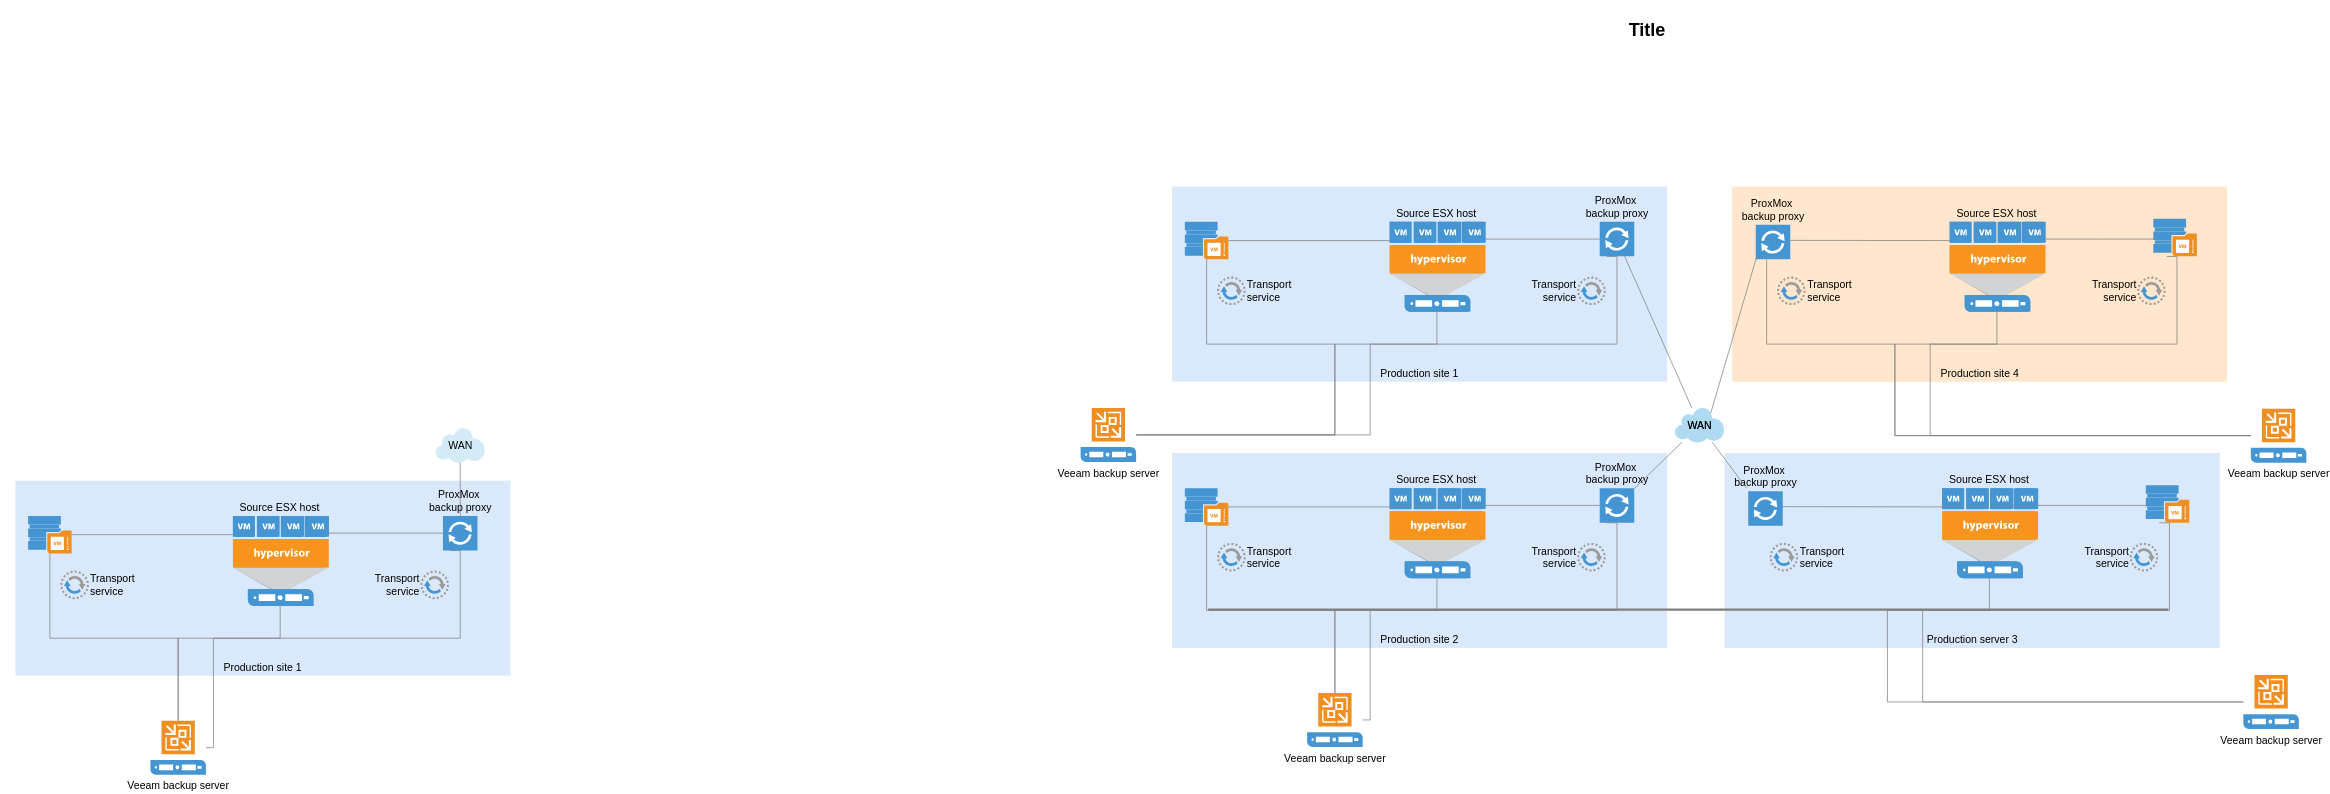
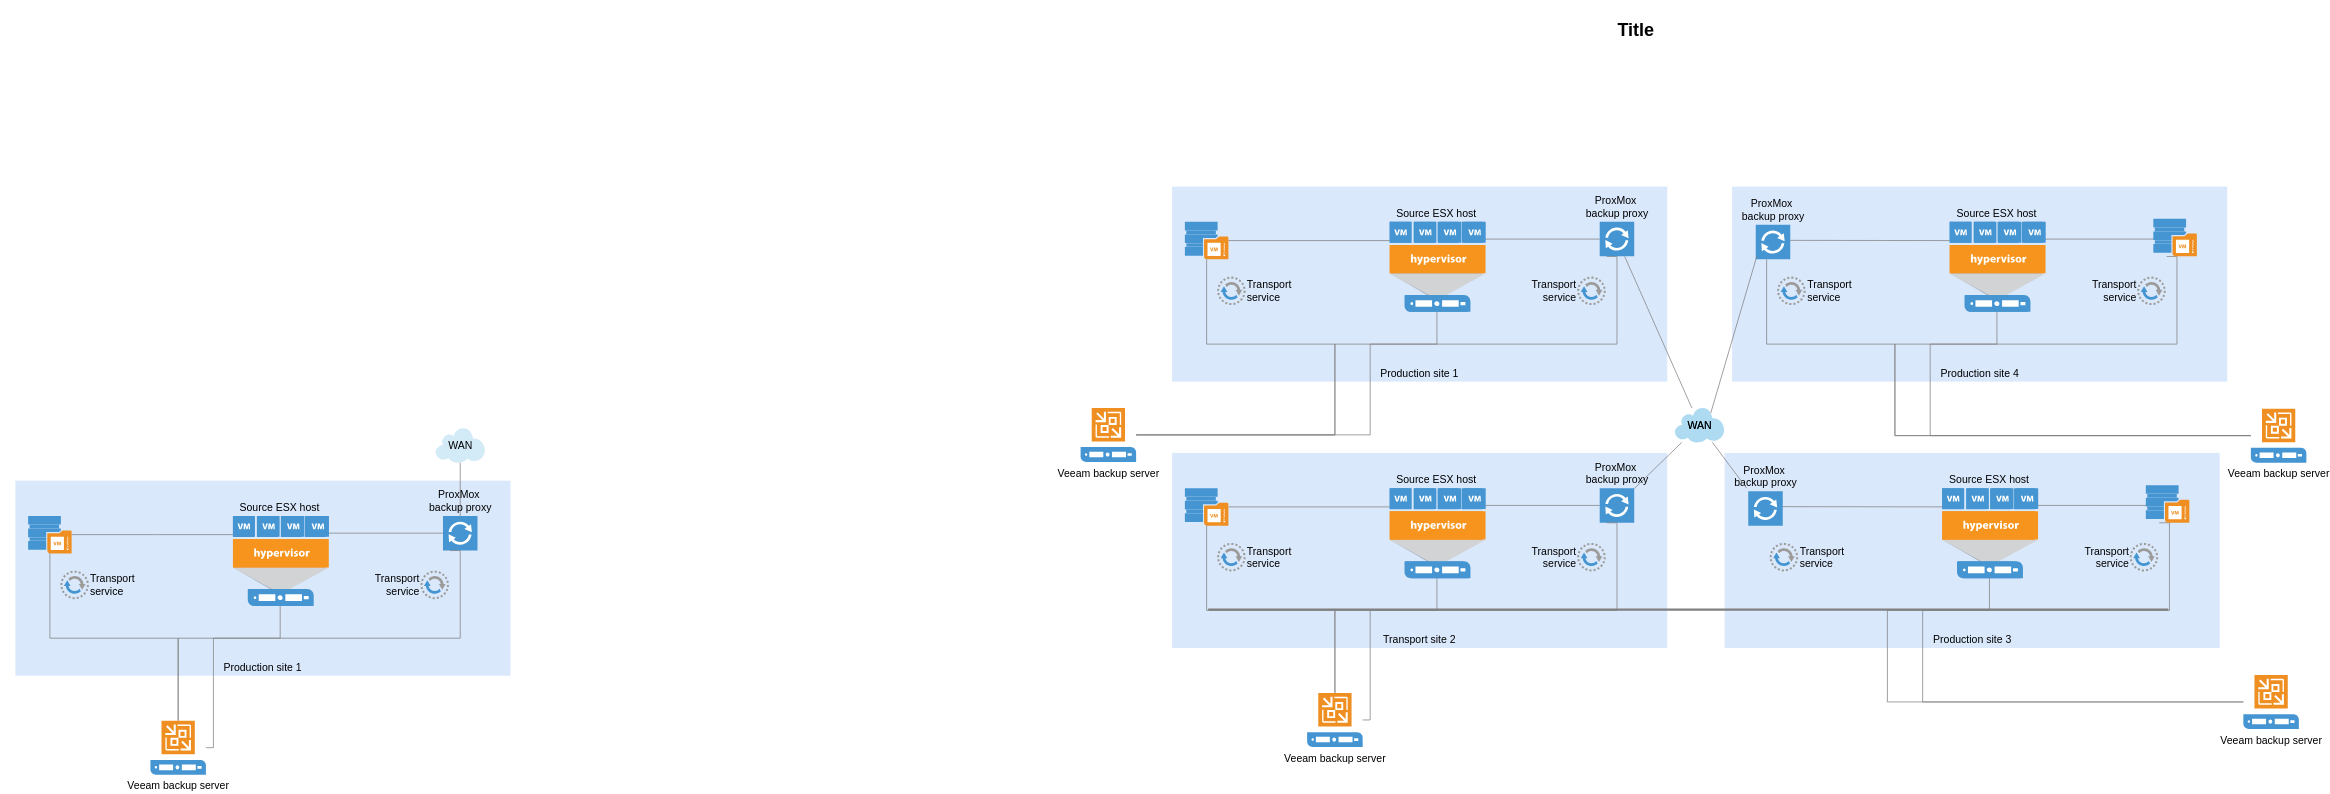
(1647, 30) -> (1635, 30)
(1980, 373) -> (1980, 373)
(1419, 639) -> (1419, 639)
(1972, 639) -> (1972, 639)
